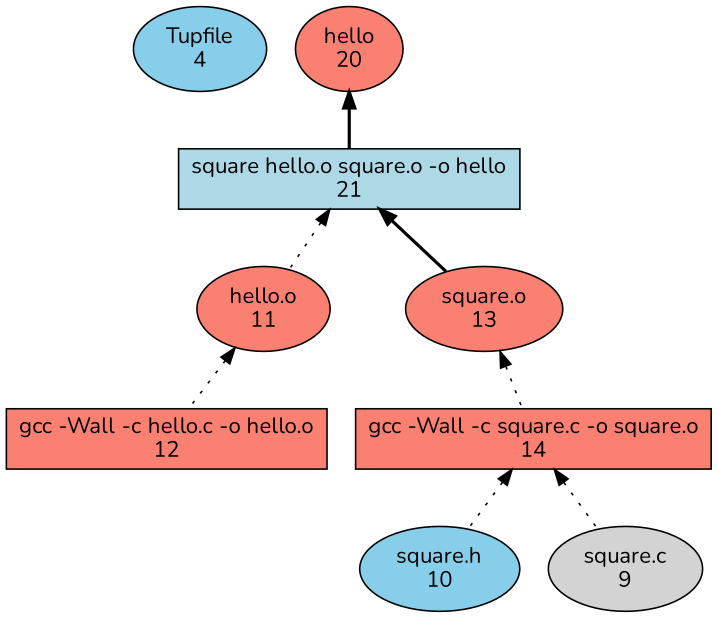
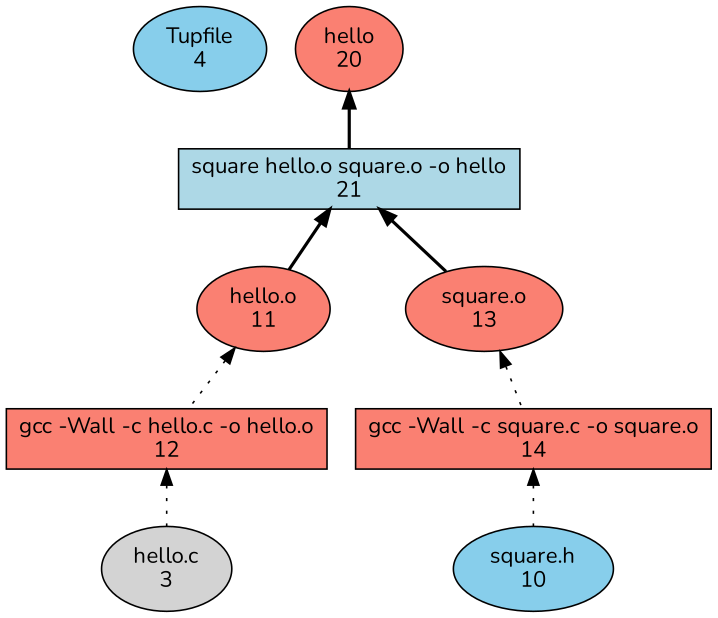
(305, 246) -> (305, 246)
none -> (167, 569)
(625, 569) -> none
